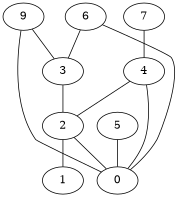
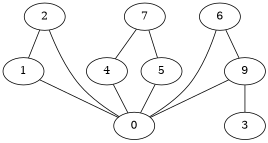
(74, 44) -> (232, 44)
none -> (153, 44)
(63, 99) -> none
none -> (79, 99)
(104, 99) -> none
